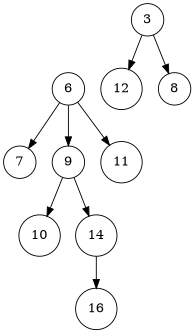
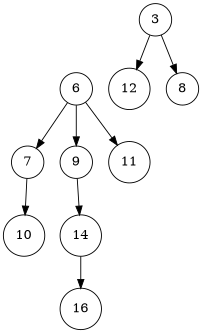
(57, 193) -> (26, 192)
